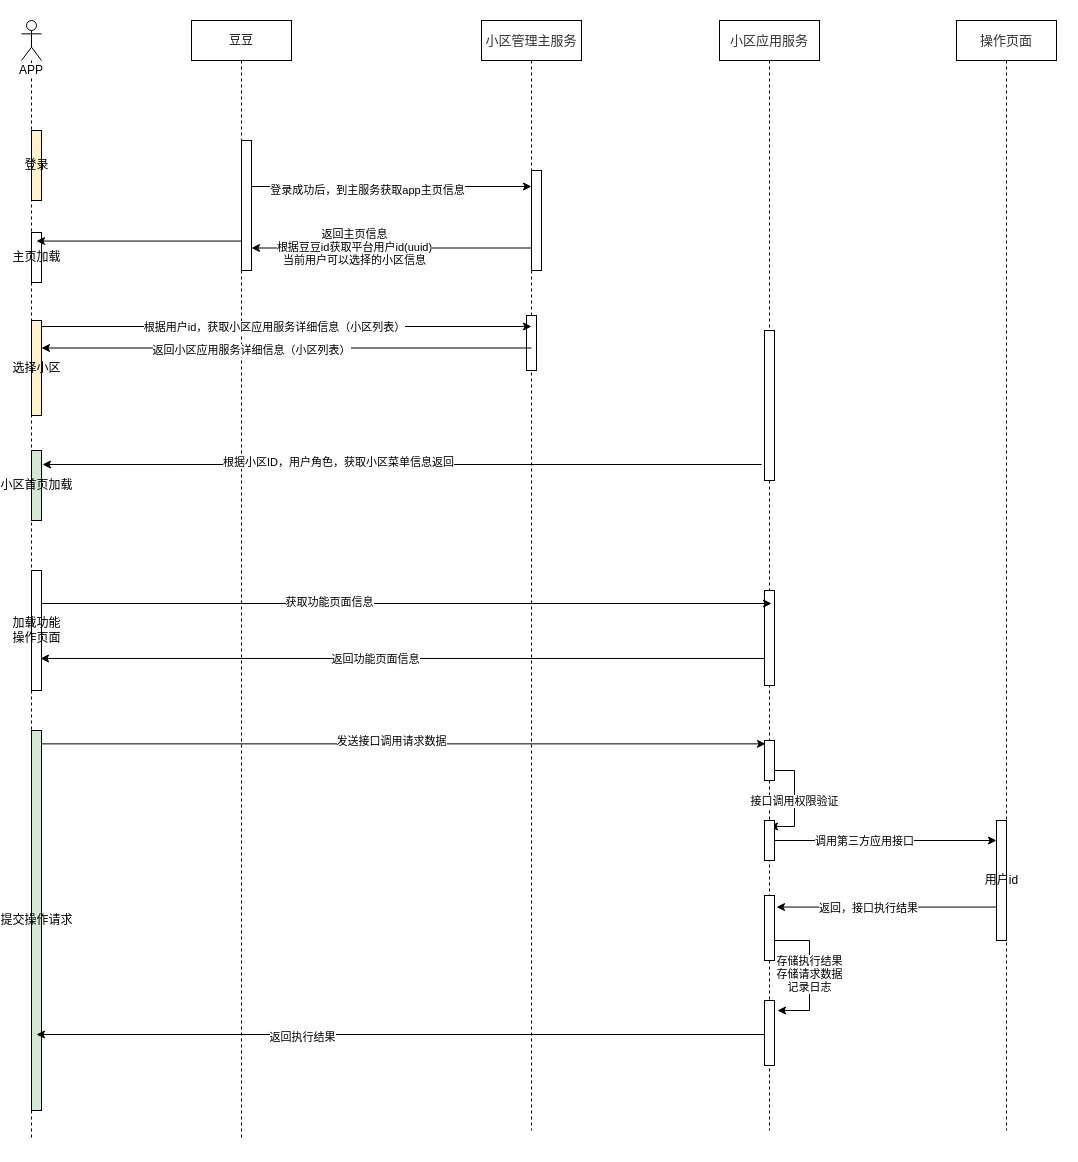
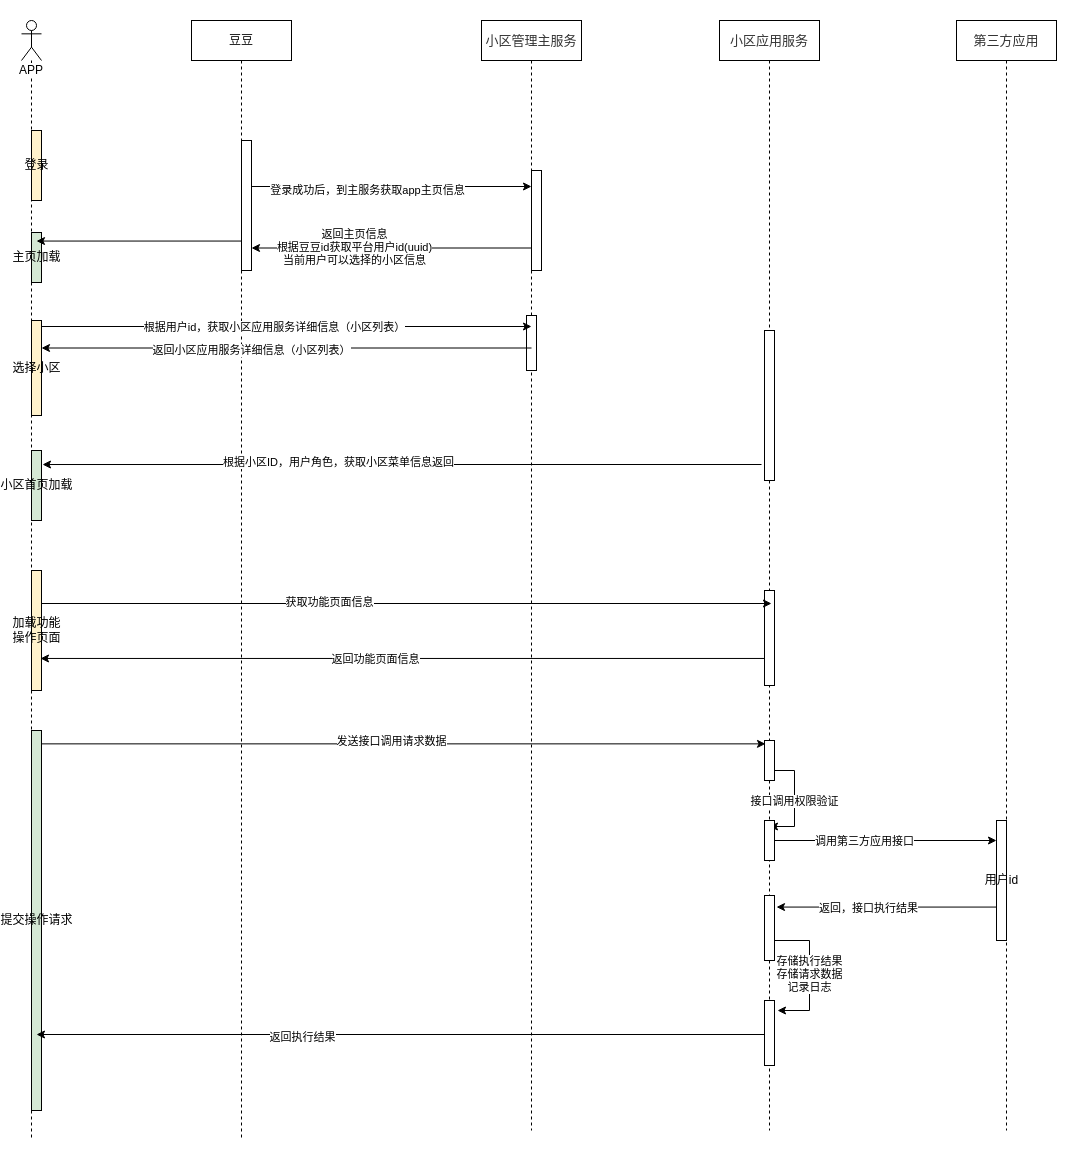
(1007, 41) -> (1007, 41)
(37, 258) -> (37, 258)
(37, 631) -> (37, 631)
